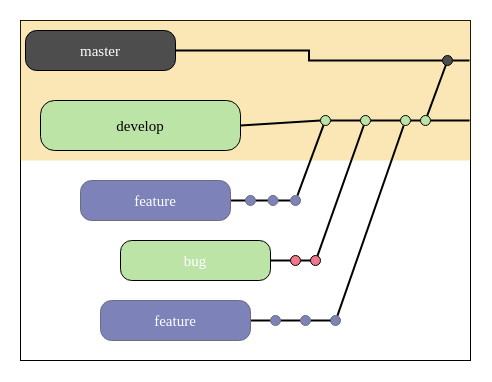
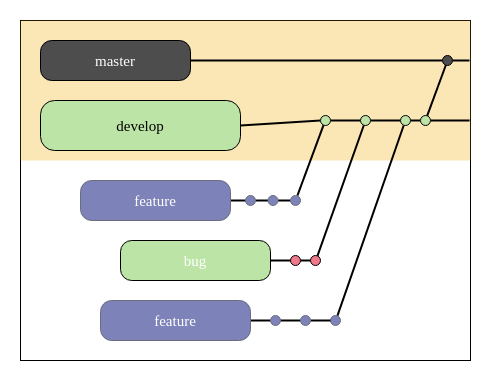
(101, 51) -> (116, 61)
